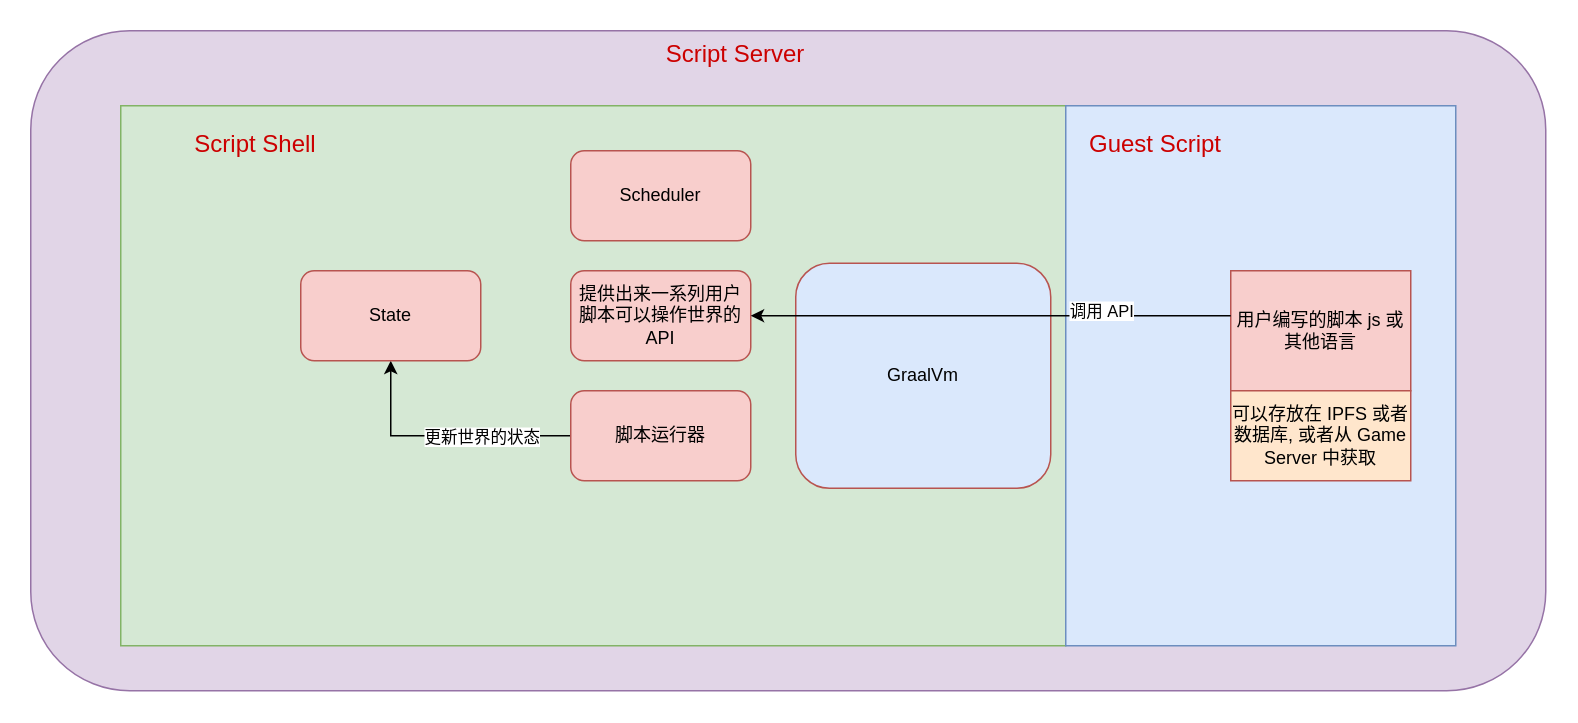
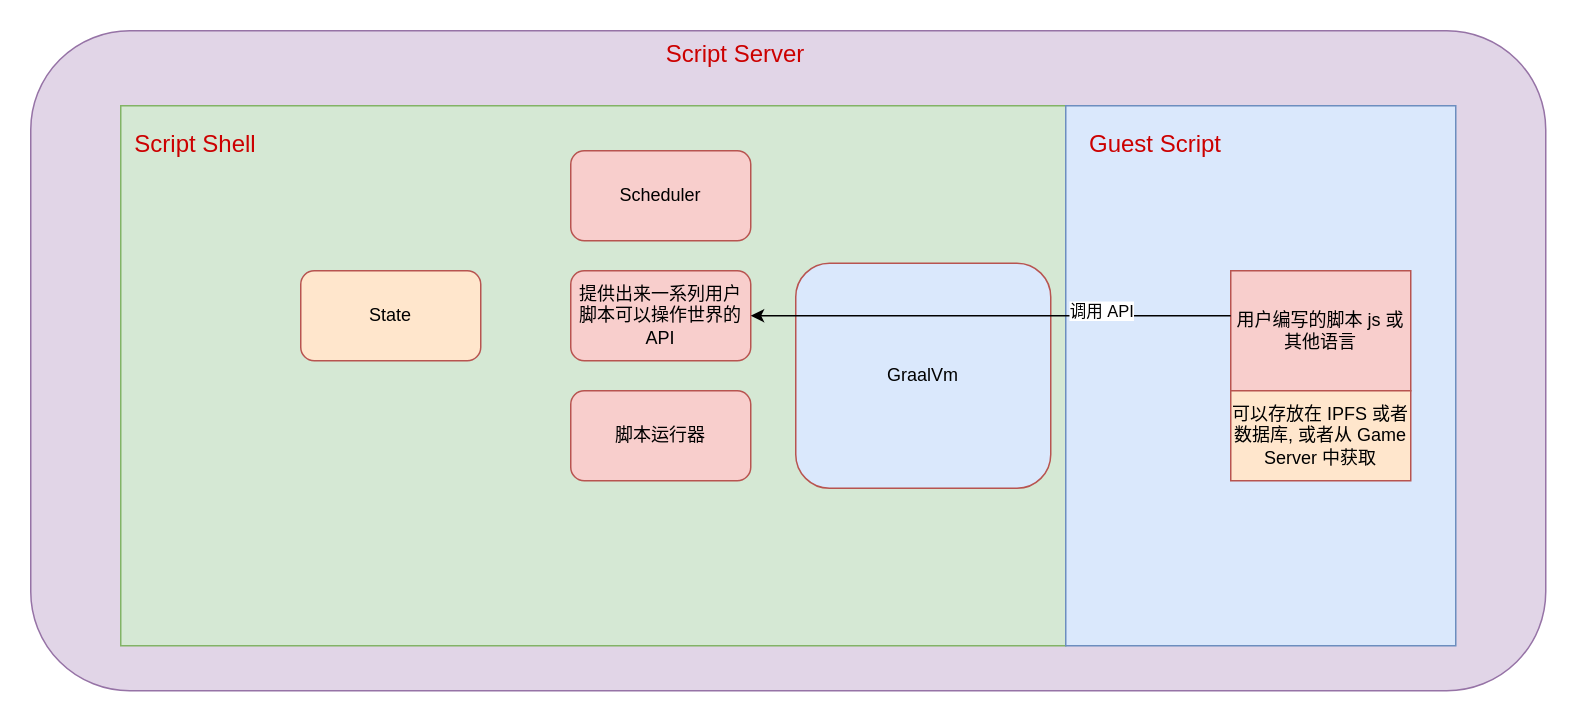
(256, 143) -> (196, 143)
(391, 316) -> (391, 316)
(449, 436) -> none
